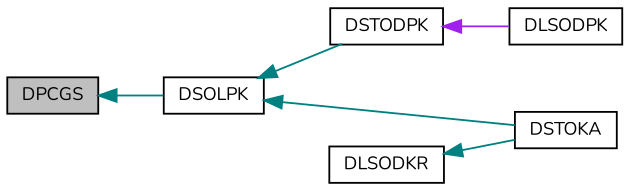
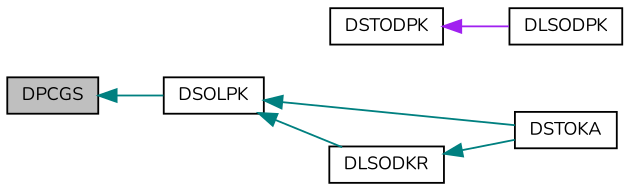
(309, 57) -> (309, 134)
